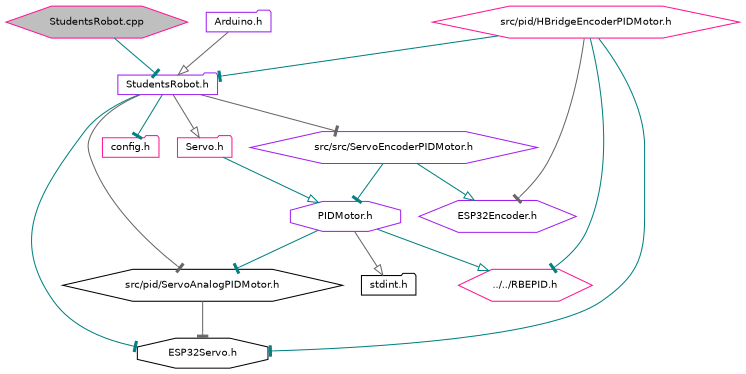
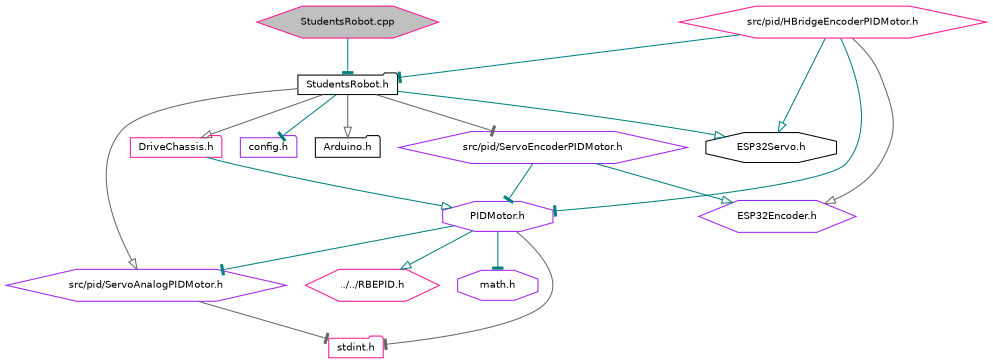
(239, 22) -> (348, 148)
(207, 50) -> (348, 111)
(168, 85) -> (348, 85)
(565, 123) -> (893, 126)
(131, 148) -> (269, 148)
(205, 148) -> (176, 148)
(394, 148) -> (543, 148)
(603, 159) -> (769, 186)
(101, 181) -> (141, 118)
(34, 225) -> (557, 111)
(366, 249) -> (511, 321)
(203, 285) -> (146, 285)
(389, 285) -> (356, 348)
none -> (498, 285)
(582, 311) -> (804, 81)
(203, 317) -> (261, 319)
